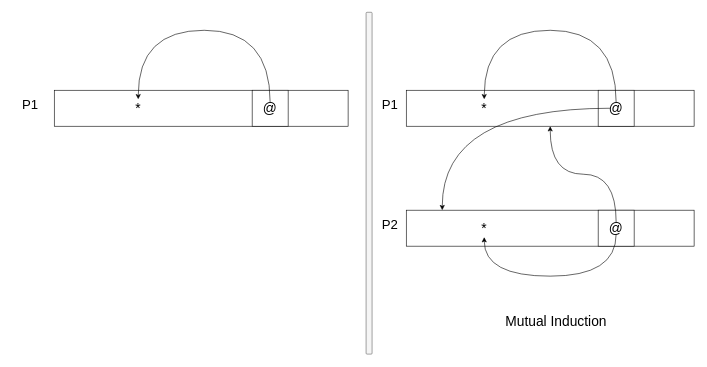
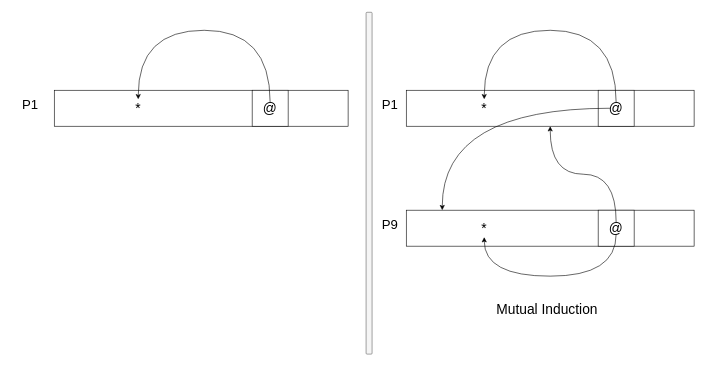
(390, 225) -> (390, 225)
(557, 321) -> (548, 309)
